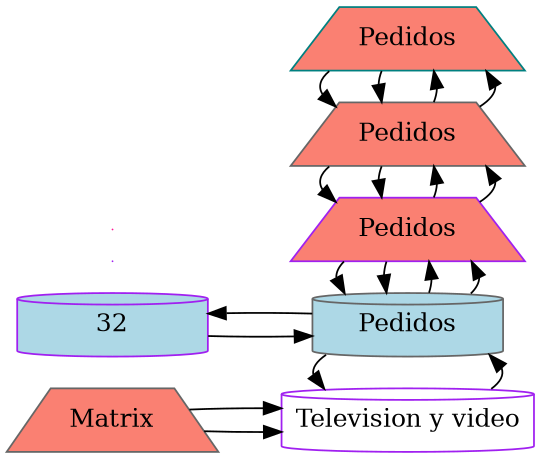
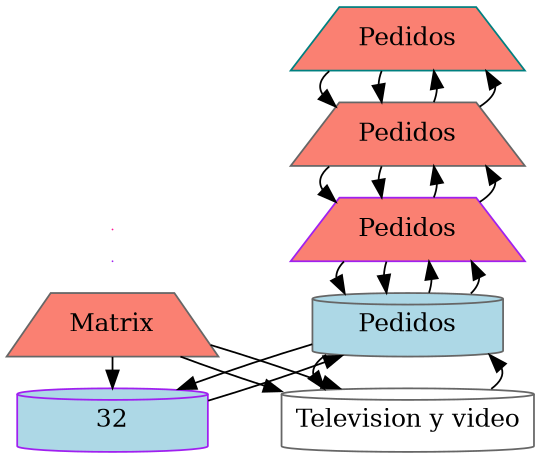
none -> (113, 364)
(408, 420) -> (408, 420)
